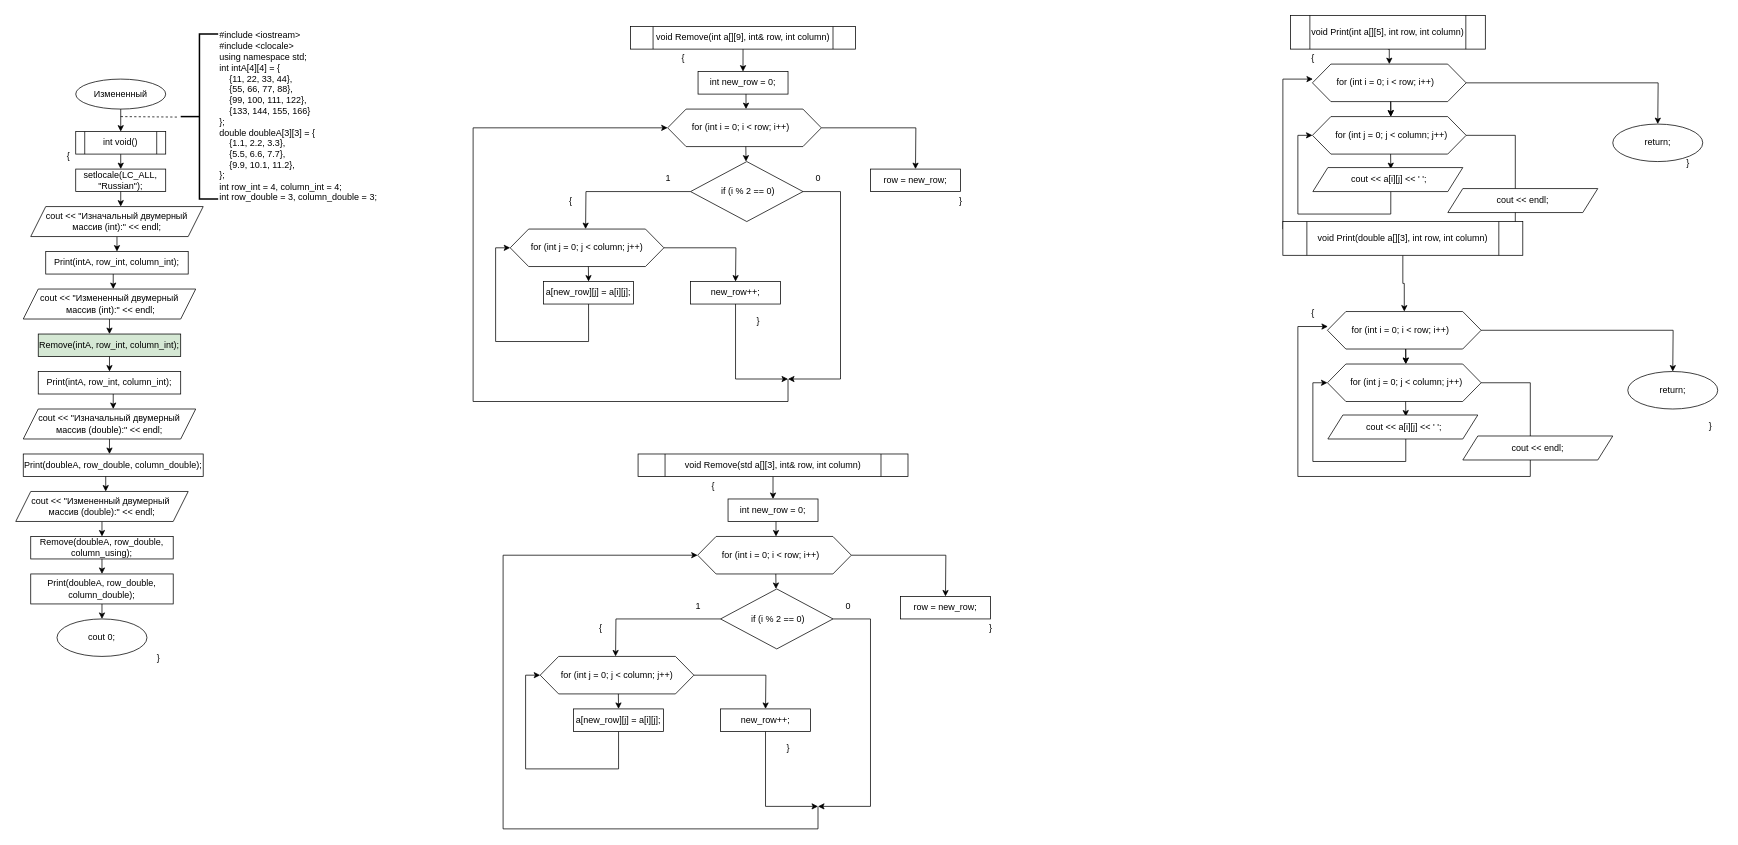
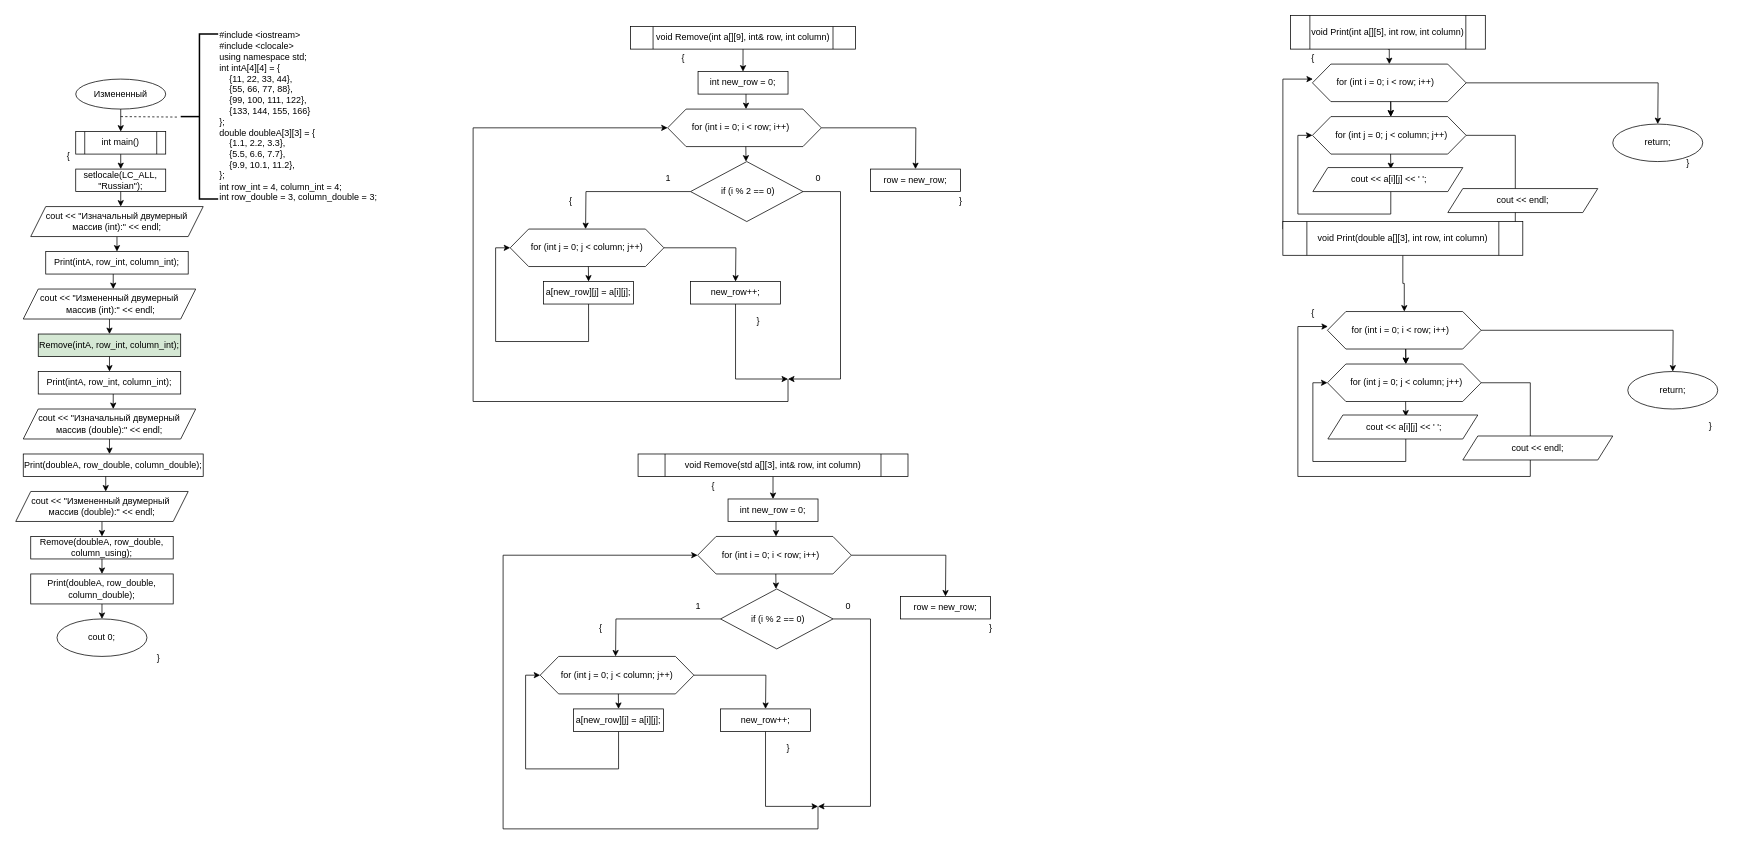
(120, 143) -> (120, 143)
